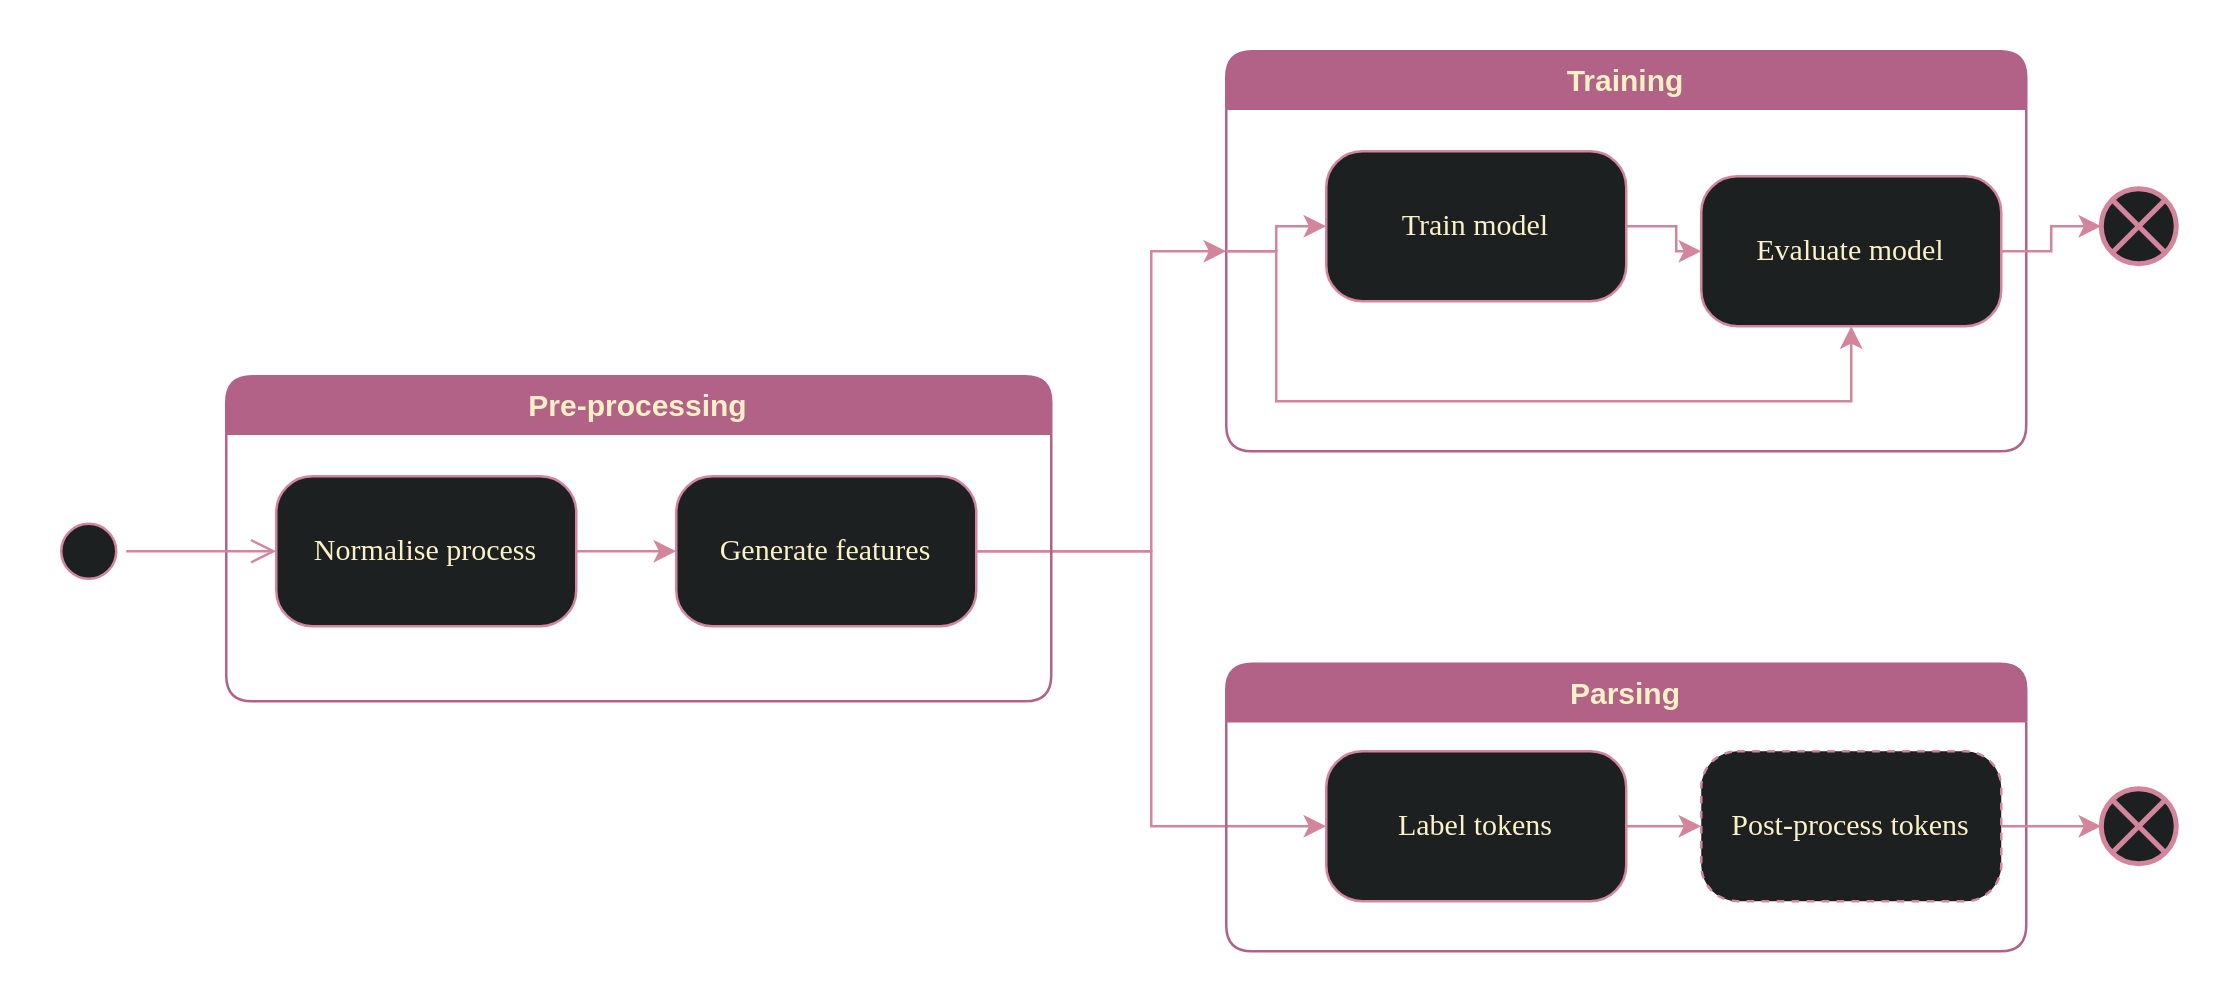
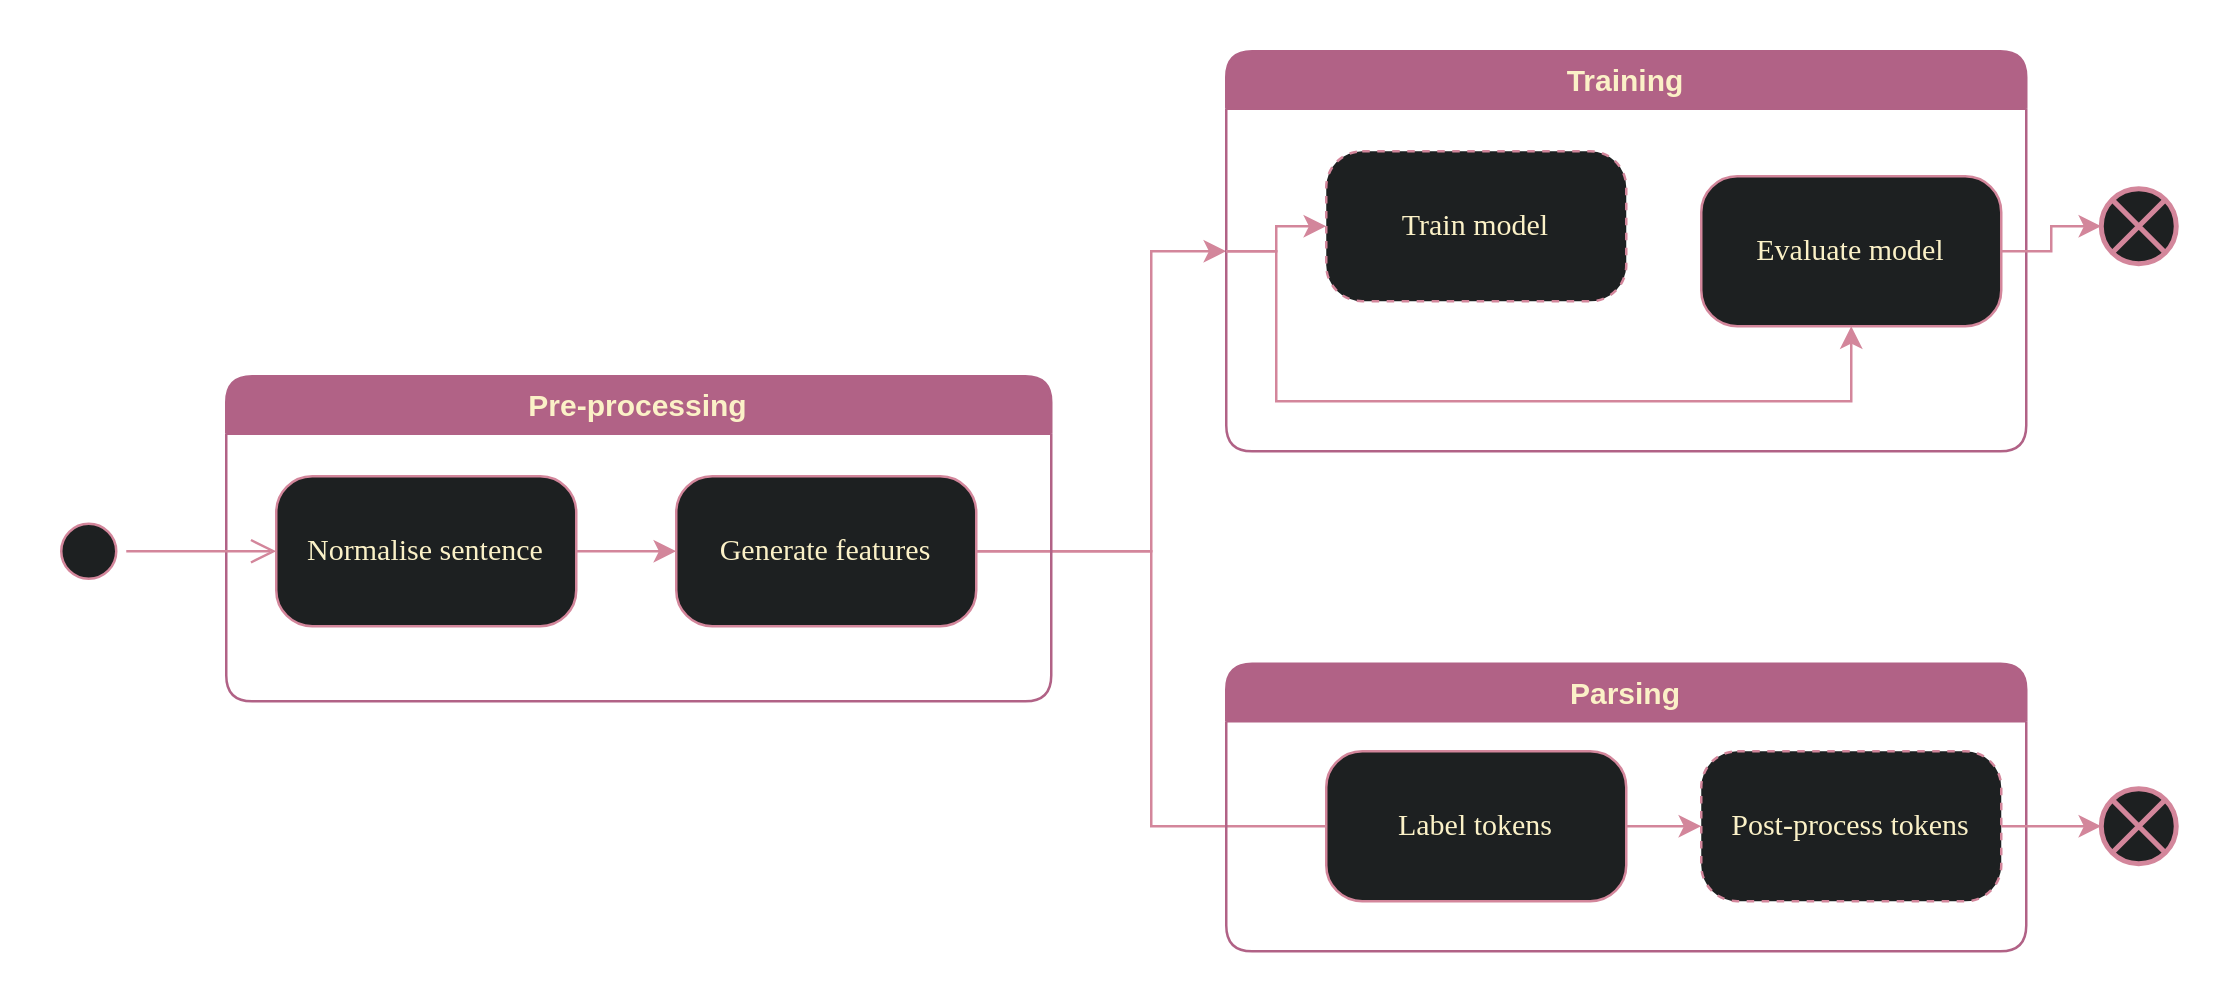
(1476, 226) -> (1476, 226)
(1668, 226) -> none
(426, 551) -> (426, 551)
(1308, 826) -> (1315, 826)
